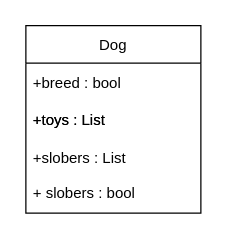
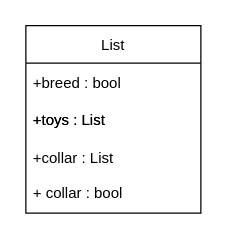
(113, 45) -> (113, 45)
(86, 158) -> (80, 158)
(88, 193) -> (82, 193)
